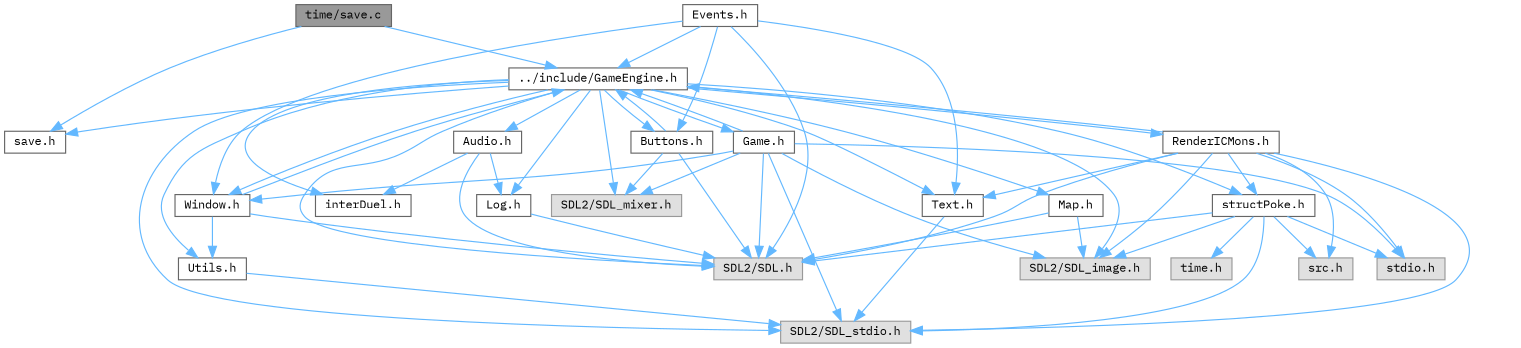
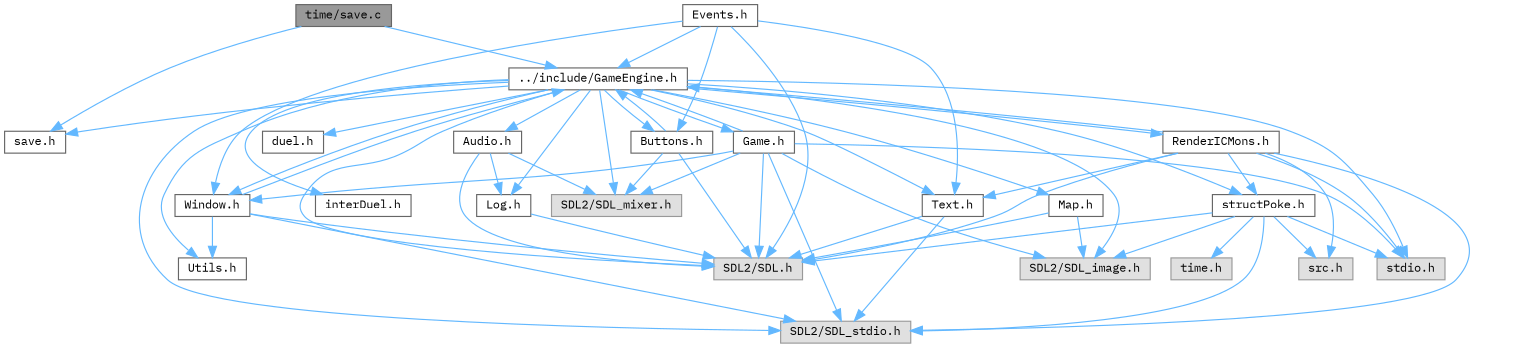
none -> (1074, 96)
none -> (293, 142)
(431, 171) -> (541, 169)
(1164, 205) -> none
none -> (861, 235)
(508, 298) -> (517, 266)
